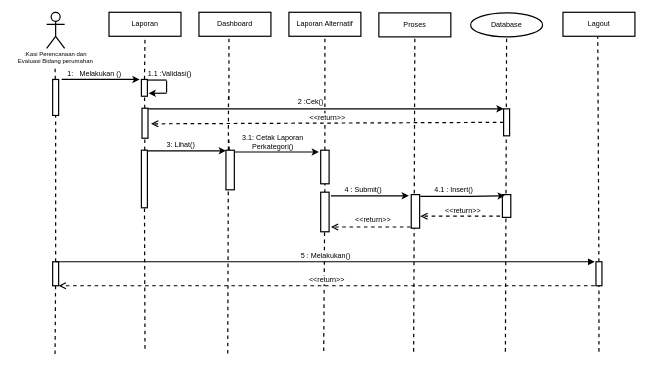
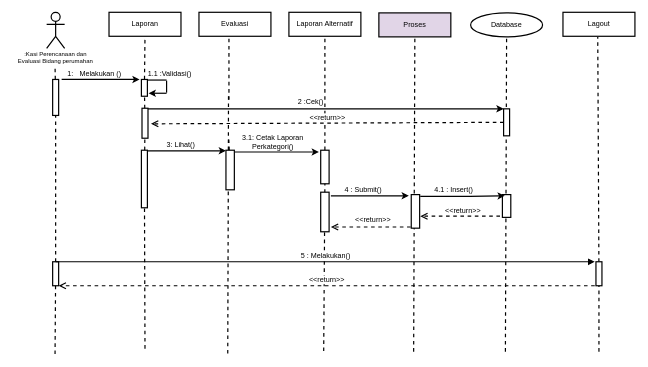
(235, 24) -> (235, 24)
(415, 25) -> (415, 25)
